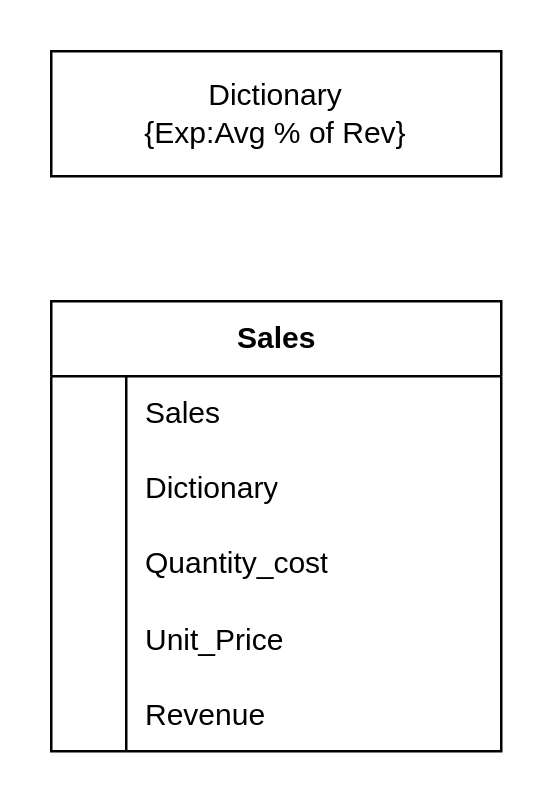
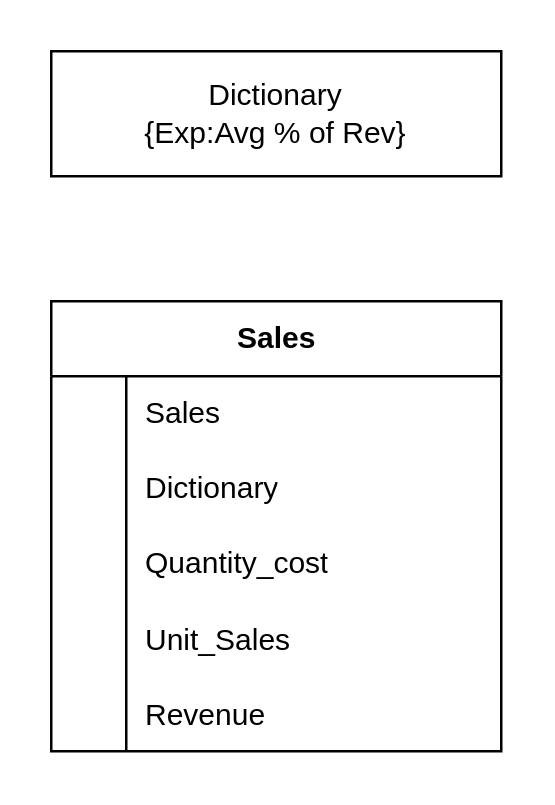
(221, 640) -> (221, 640)
